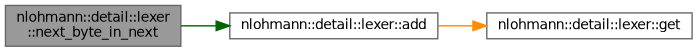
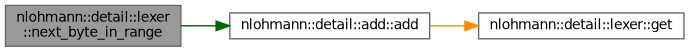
(93, 26) -> (93, 26)
(334, 26) -> (330, 26)
